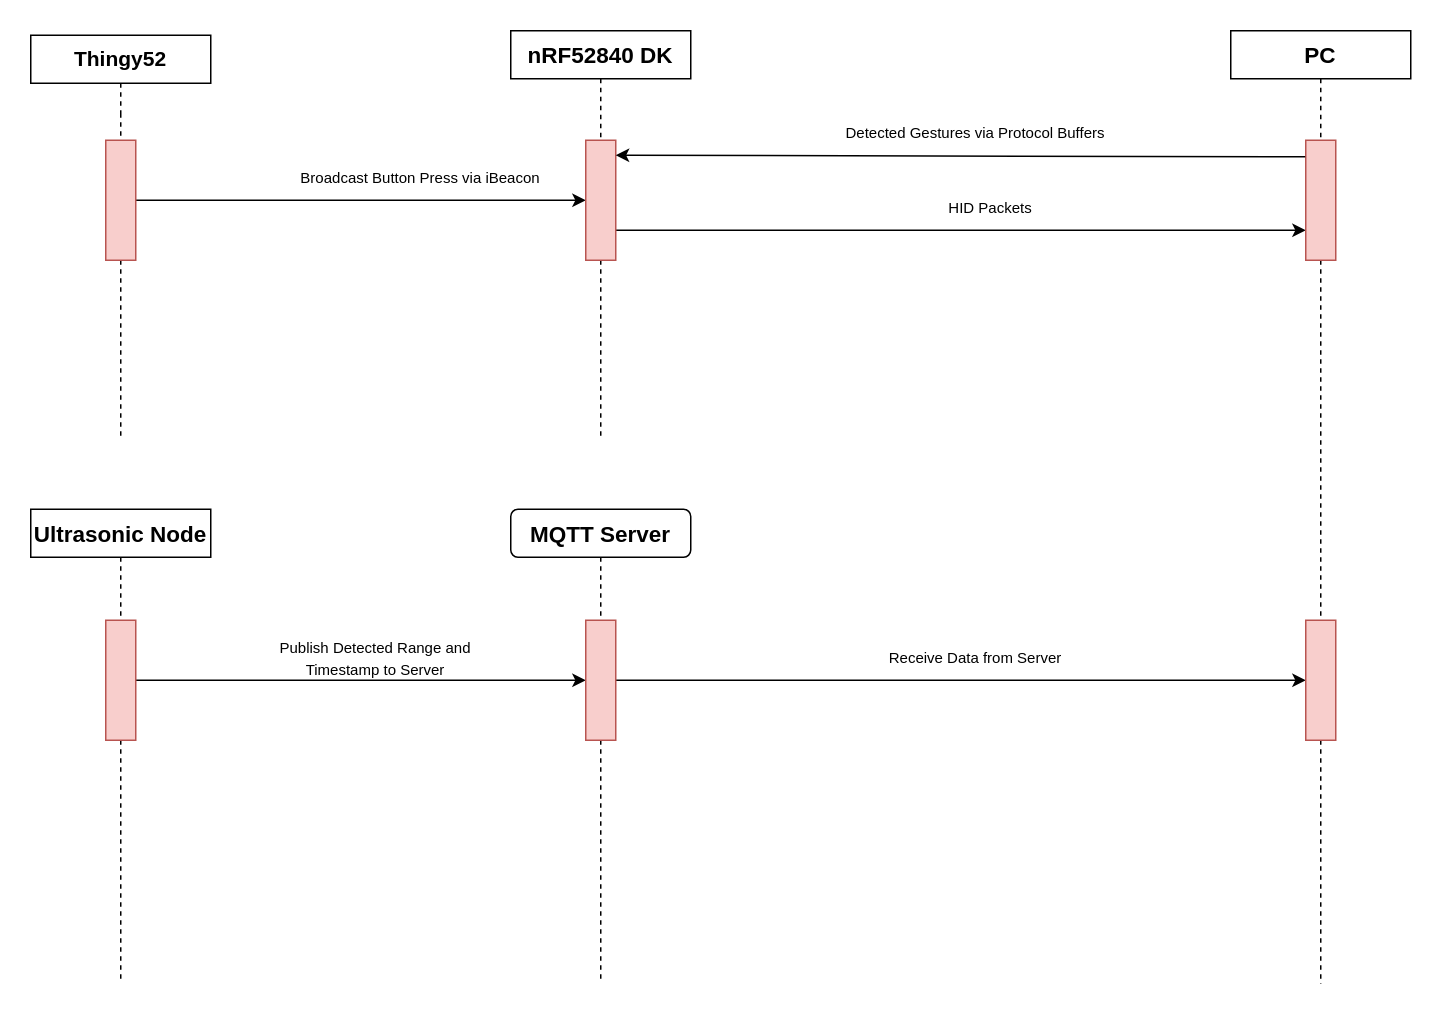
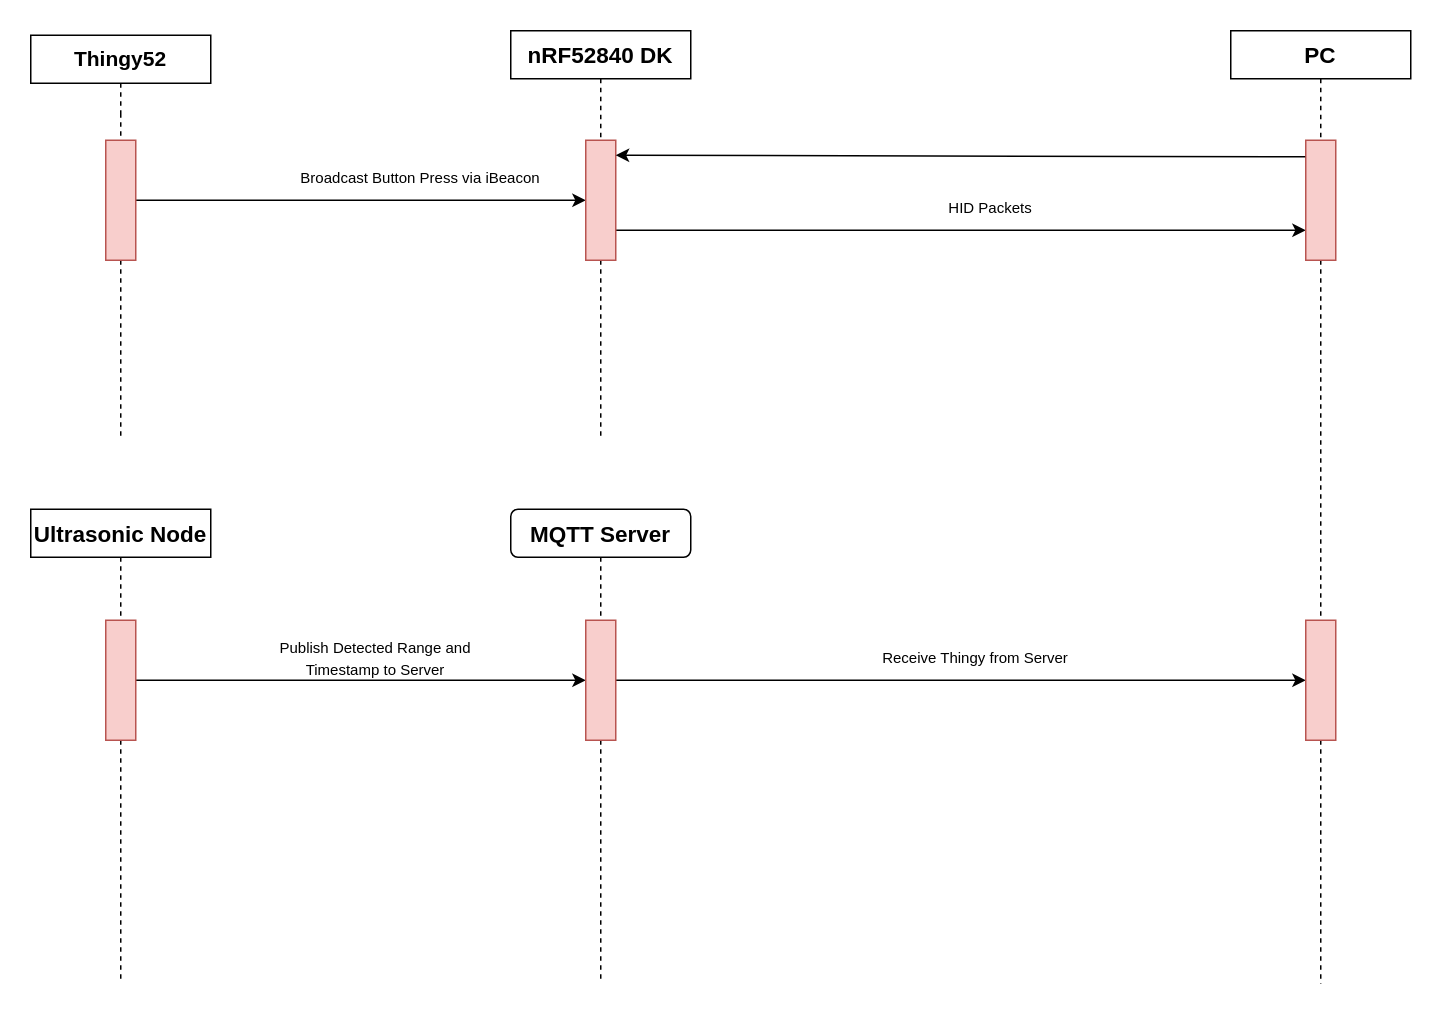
(976, 133) -> none
(976, 658) -> (976, 658)
